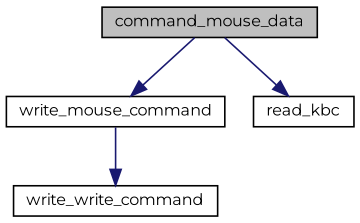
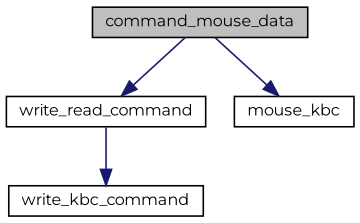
(116, 112) -> (106, 112)
(304, 112) -> (294, 112)
(116, 201) -> (106, 201)
